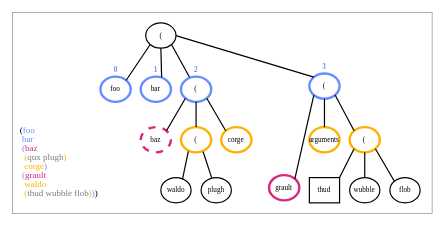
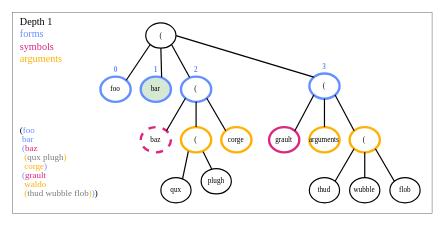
none -> (54, 39)
(156, 89) -> (156, 89)
(284, 188) -> (284, 140)
(176, 190) -> (176, 190)
(216, 190) -> (216, 181)
(325, 190) -> (325, 190)
